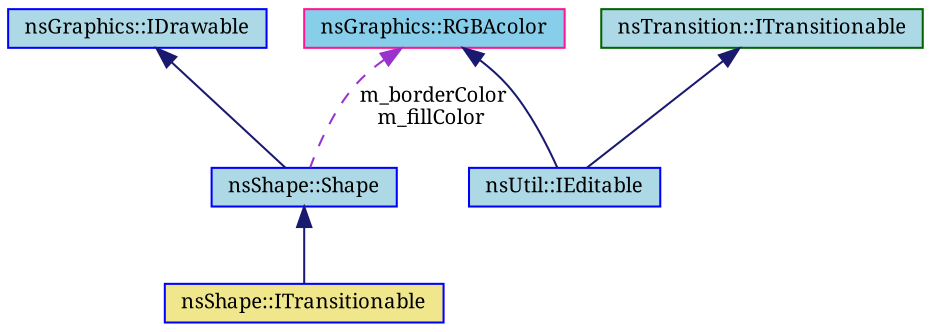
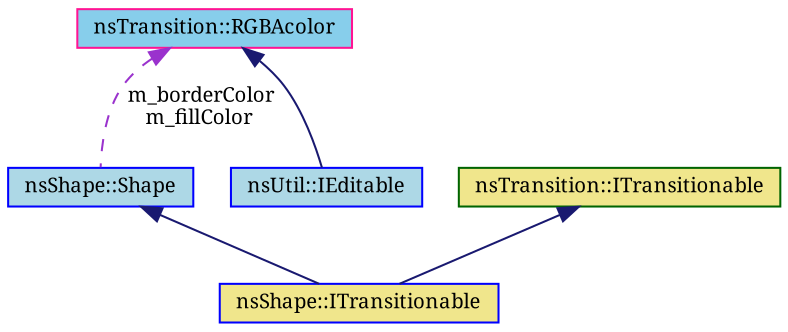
(137, 28) -> none
(434, 28) -> (215, 28)
(762, 28) -> (620, 187)
(655, 114) -> (480, 249)
